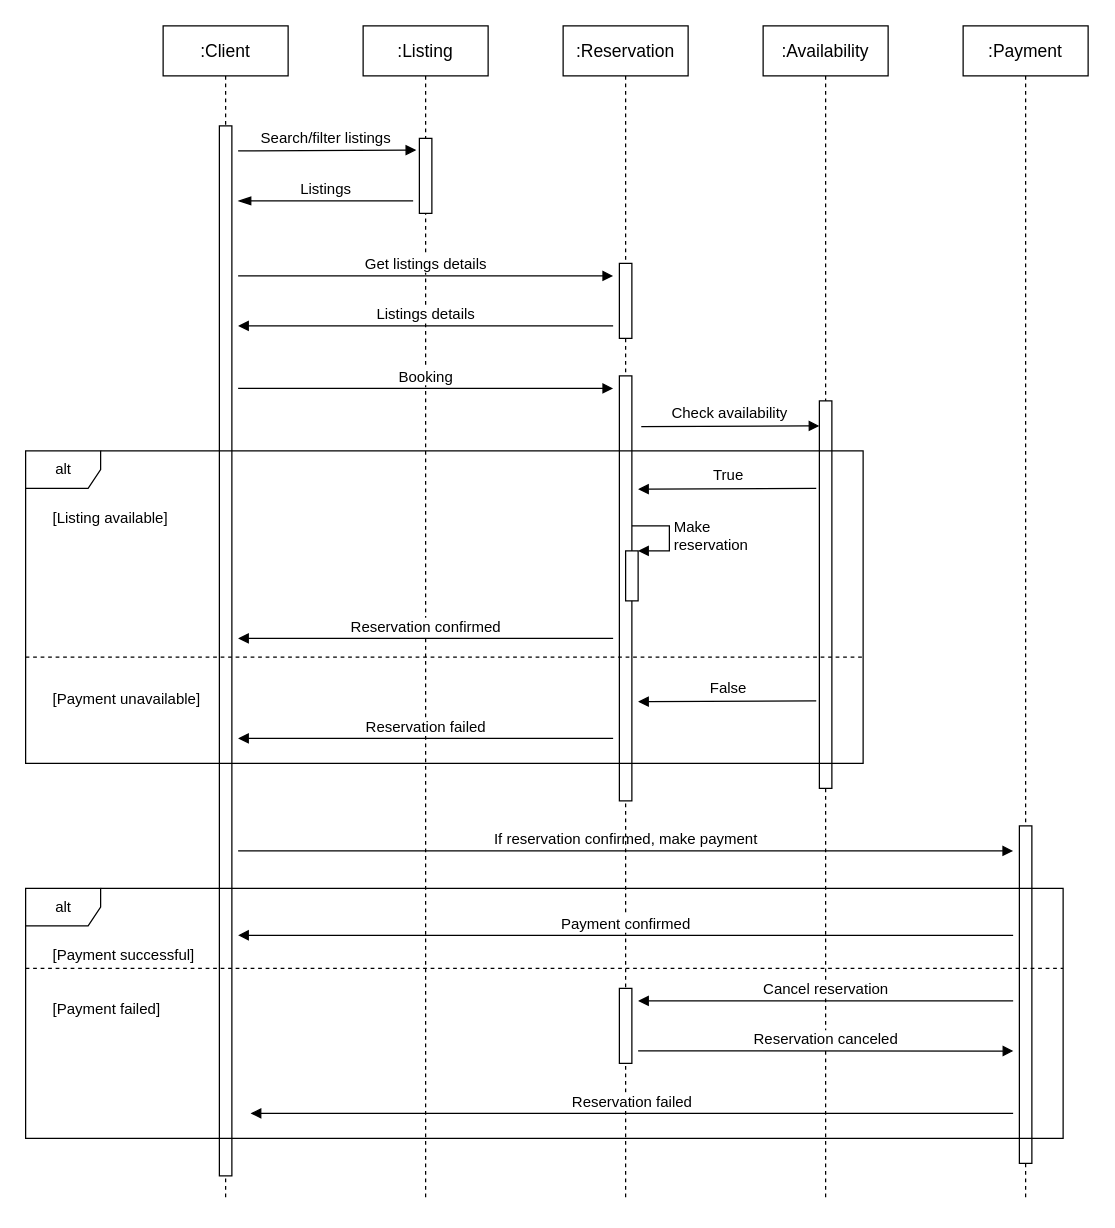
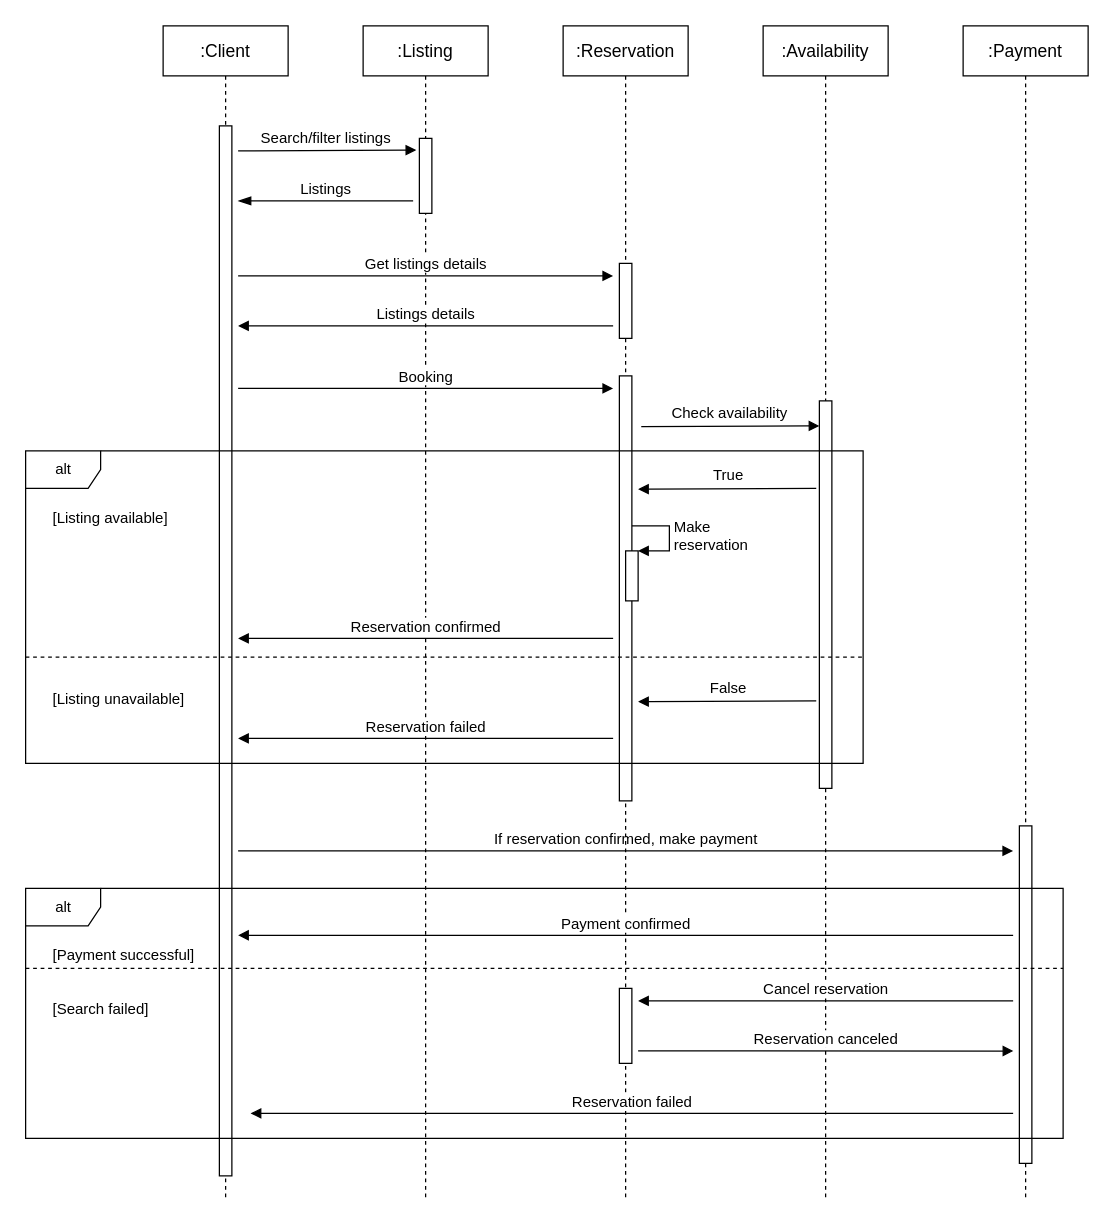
(133, 699) -> (129, 699)
(114, 1009) -> (110, 1009)
